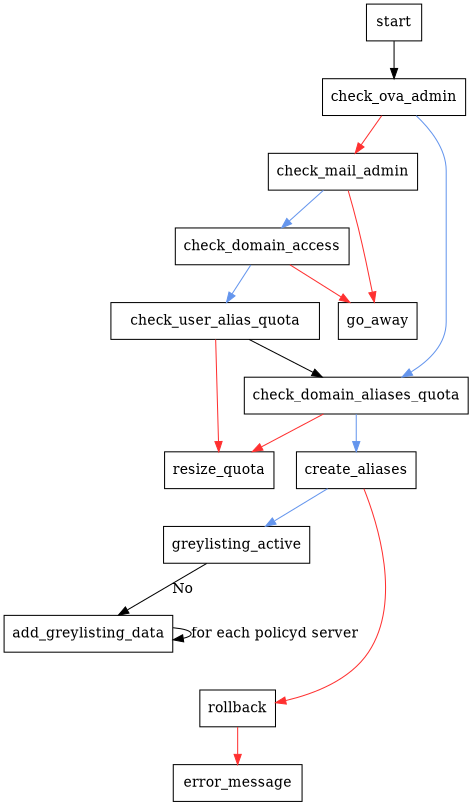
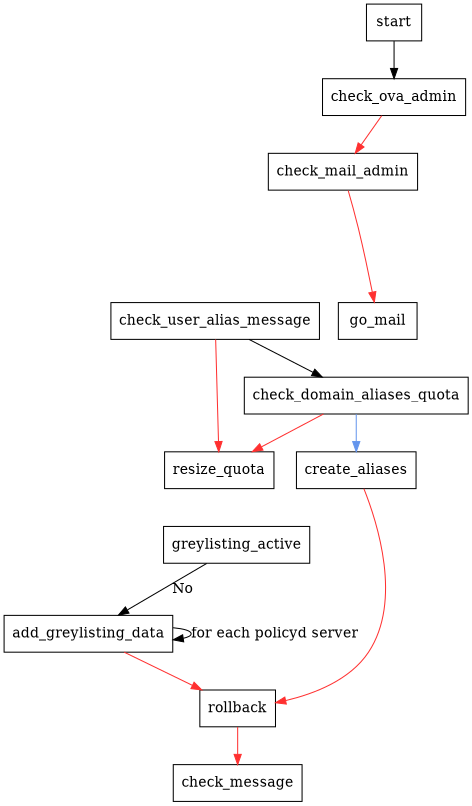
(262, 246) -> none
(446, 246) -> none
(215, 321) -> (215, 321)
(378, 321) -> (378, 321)
(301, 505) -> none
none -> (158, 669)
(238, 783) -> (238, 783)
